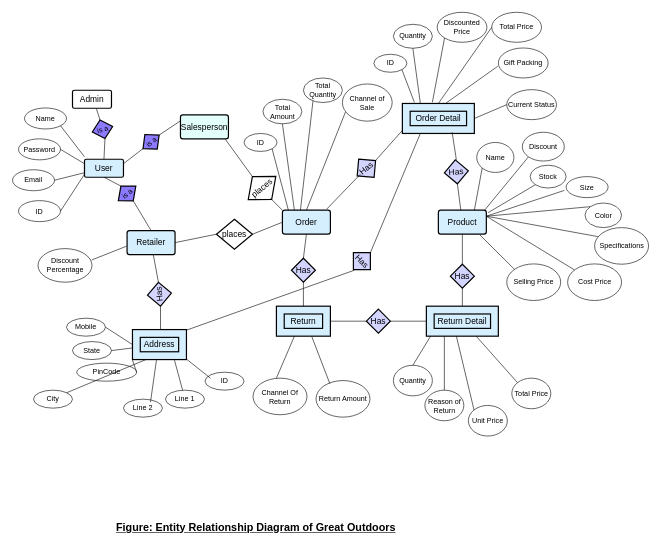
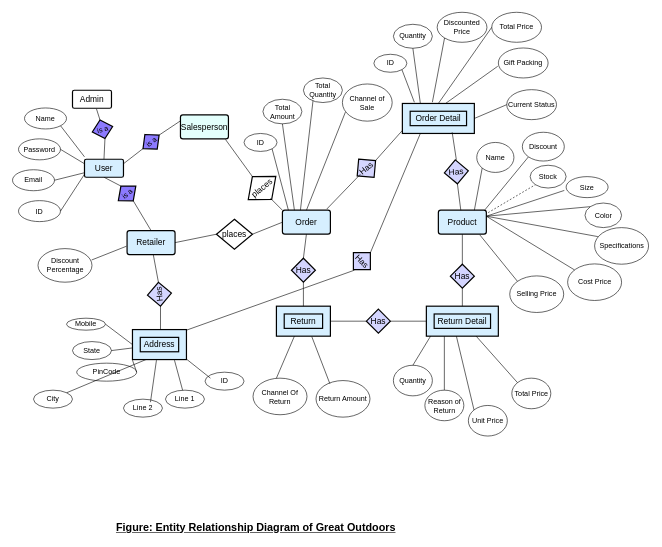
(512, 199) -> (512, 199)
(534, 282) -> (537, 294)
(86, 327) -> (86, 324)
